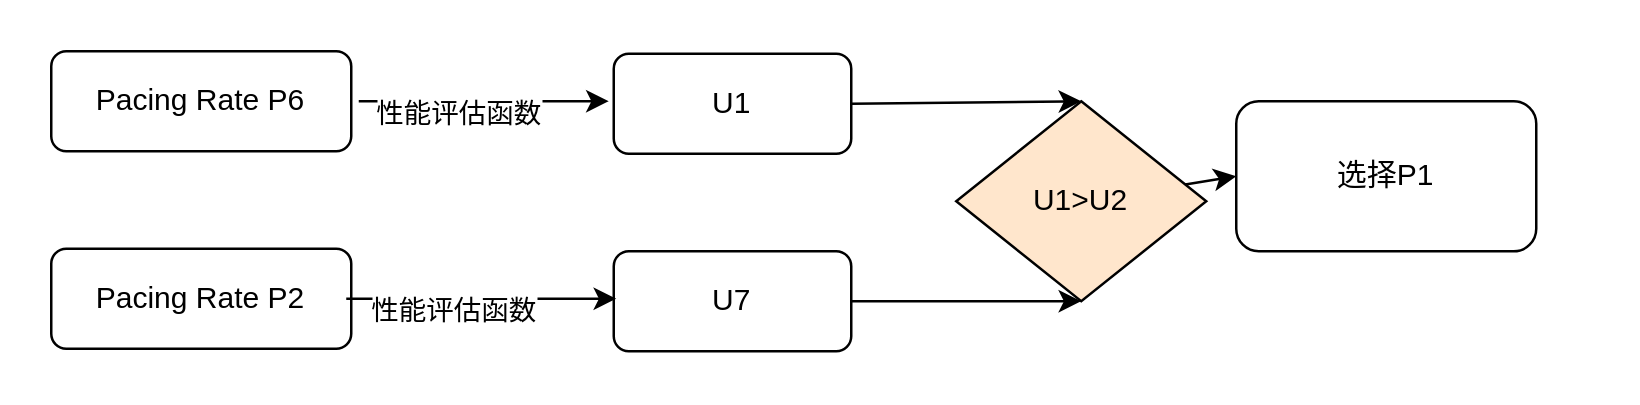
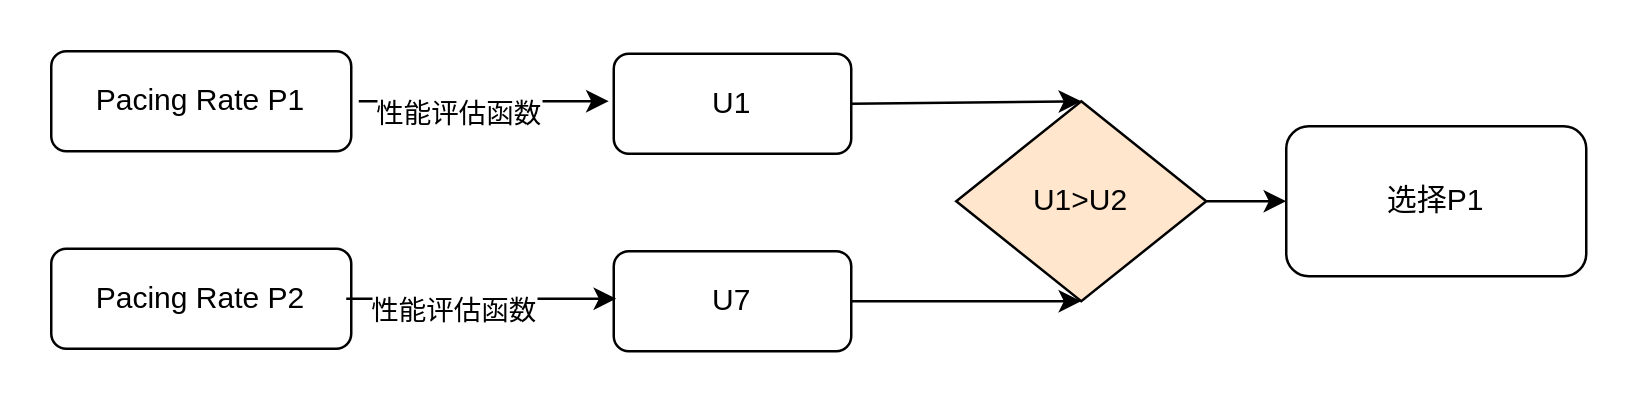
(201, 101) -> (201, 101)
(1386, 176) -> (1436, 201)
